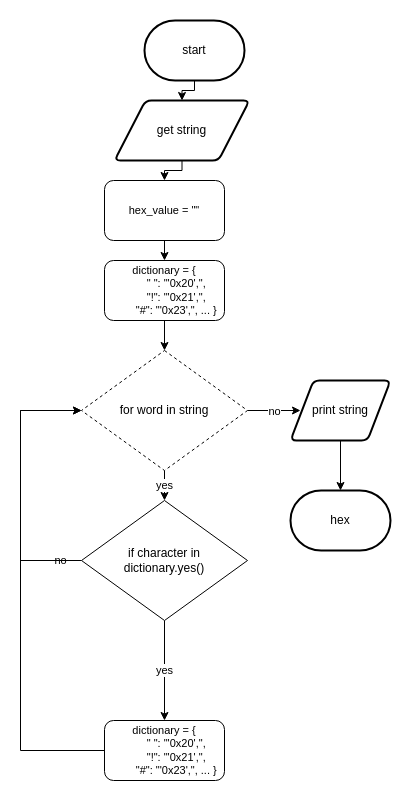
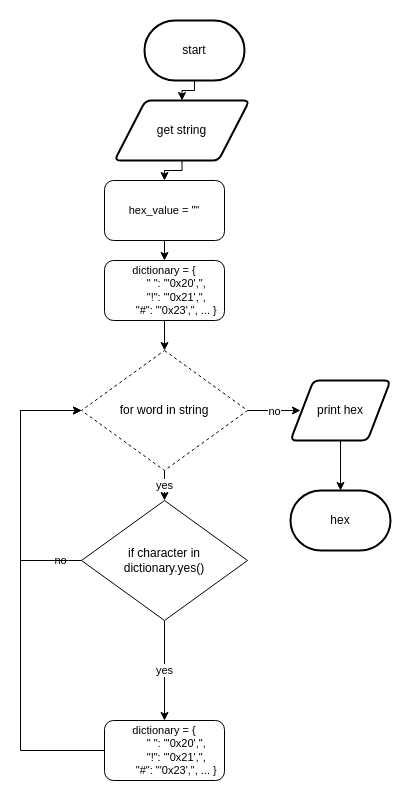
(341, 411) -> (341, 411)
